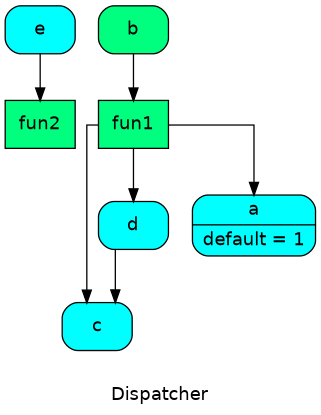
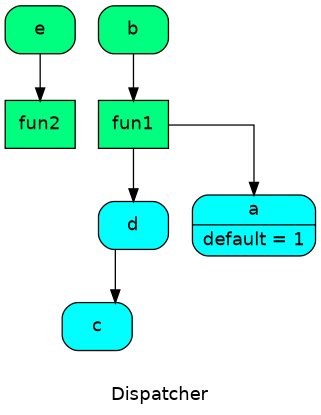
(40, 30) -> (40, 30)
(87, 202) -> none
